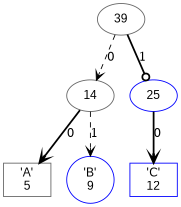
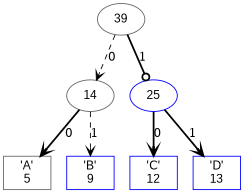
none -> (217, 173)
(90, 180) -> (90, 173)
